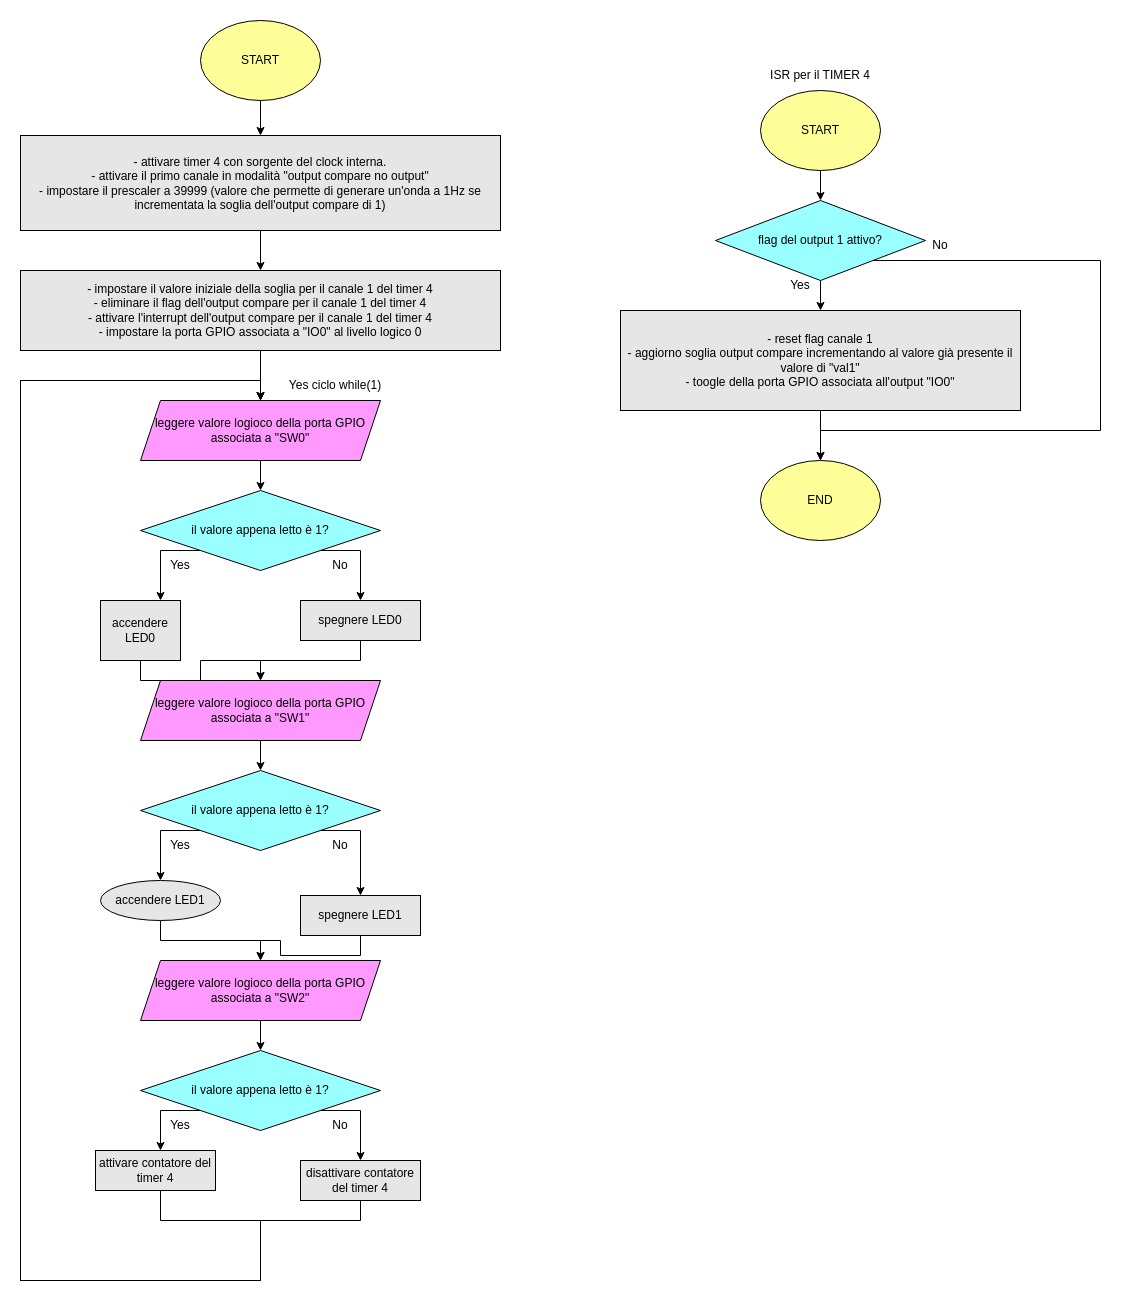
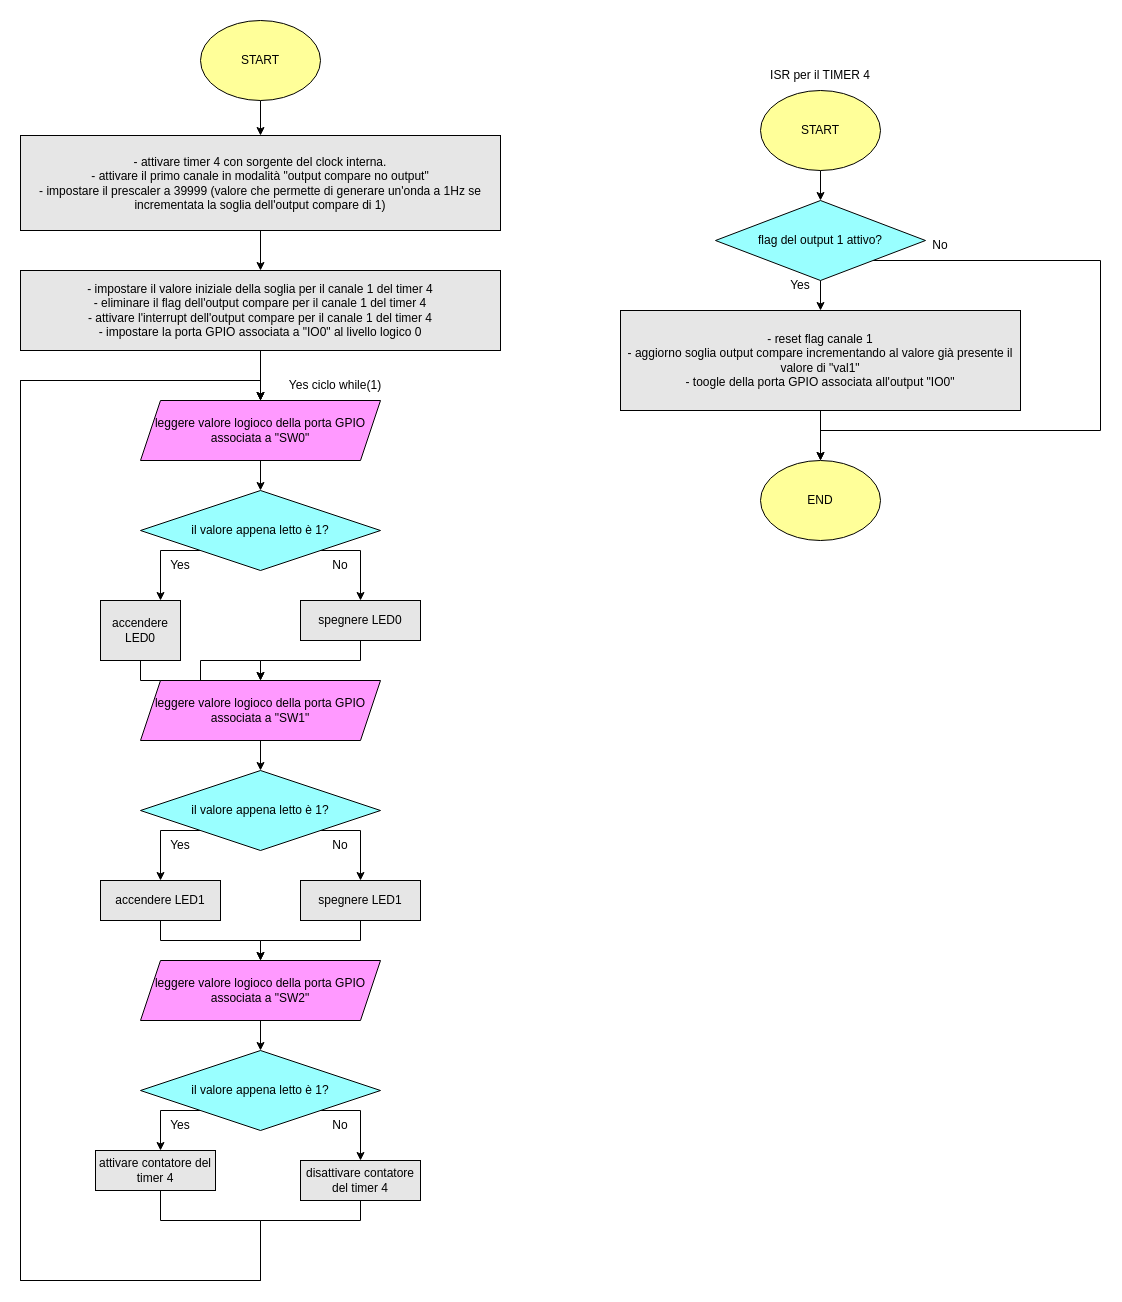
(161, 901) -> (161, 901)
(361, 916) -> (361, 901)
